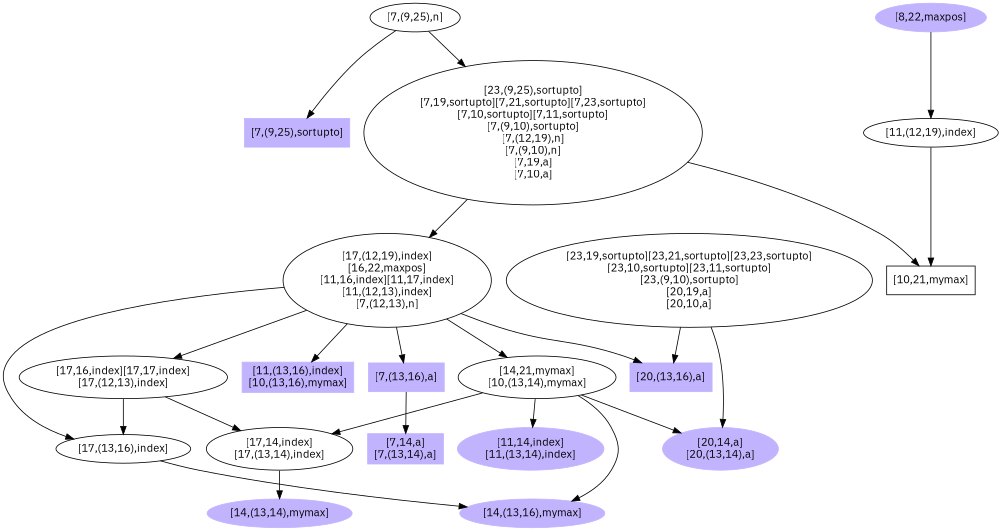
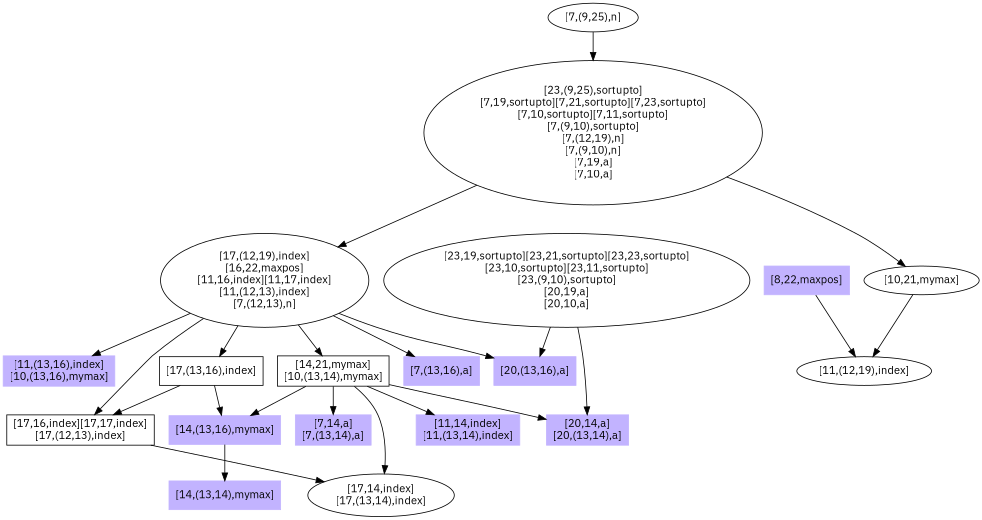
(931, 18) -> (807, 280)
(297, 133) -> none
(931, 202) -> (895, 322)
(931, 280) -> (922, 280)
(123, 377) -> (81, 430)
(537, 377) -> (333, 371)
(406, 409) -> (333, 396)
(123, 413) -> (151, 398)
(123, 449) -> (211, 371)
(531, 449) -> (468, 430)
(720, 449) -> (588, 430)
(280, 479) -> (225, 455)
(280, 513) -> (225, 495)
(532, 513) -> (225, 430)
